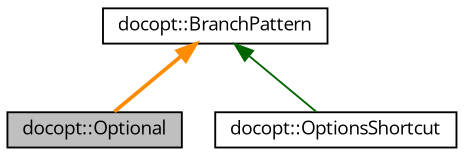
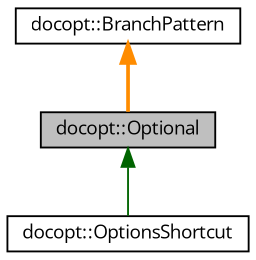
(283, 84) -> (128, 192)
